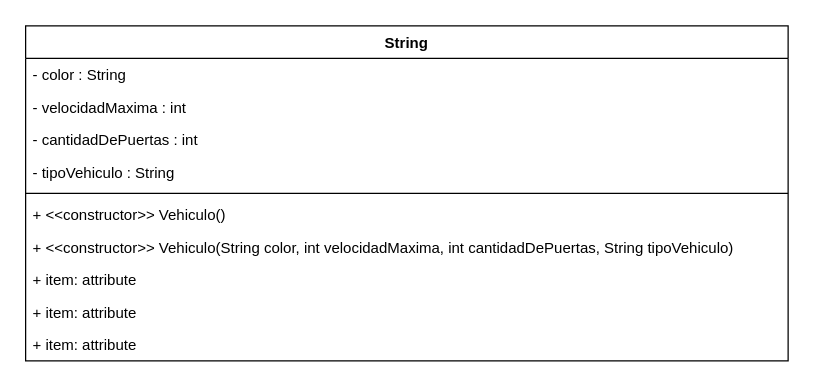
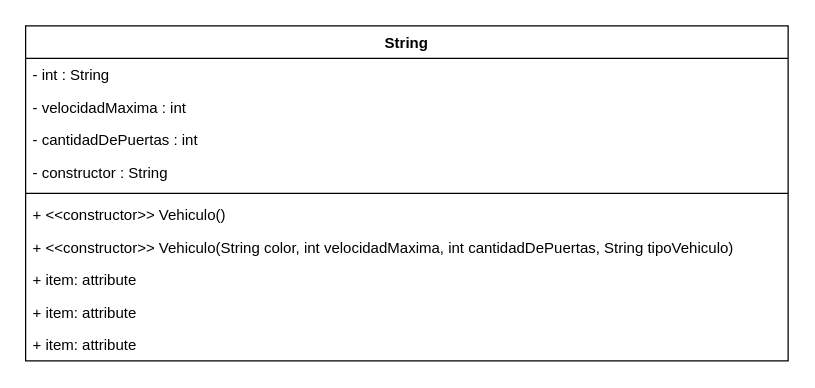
(88, 75) -> (80, 75)
(114, 173) -> (115, 173)
